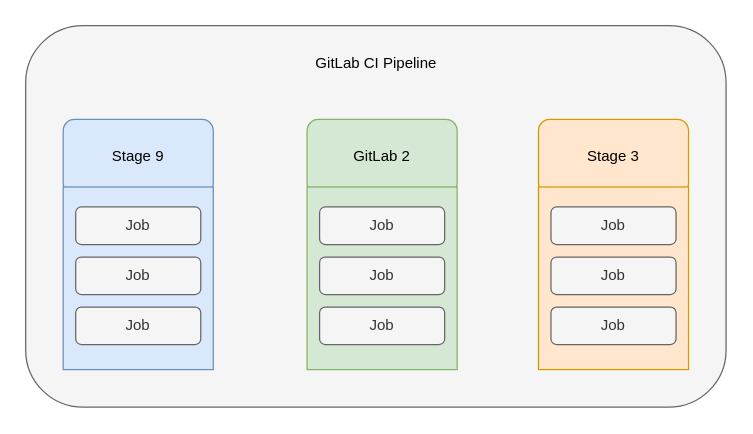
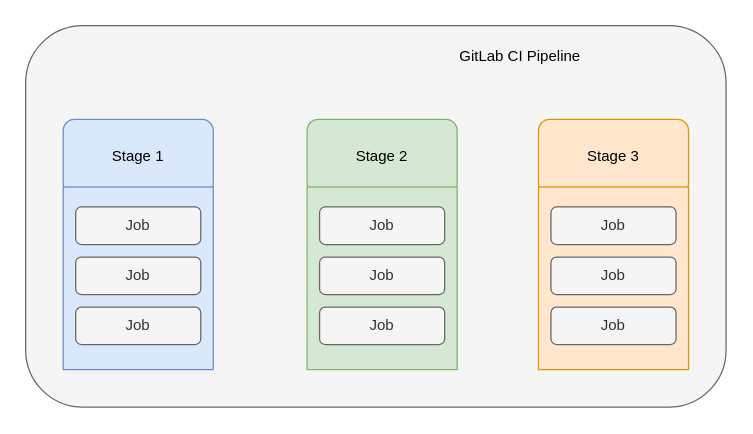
(376, 63) -> (519, 57)
(138, 157) -> (138, 157)
(382, 157) -> (382, 157)
